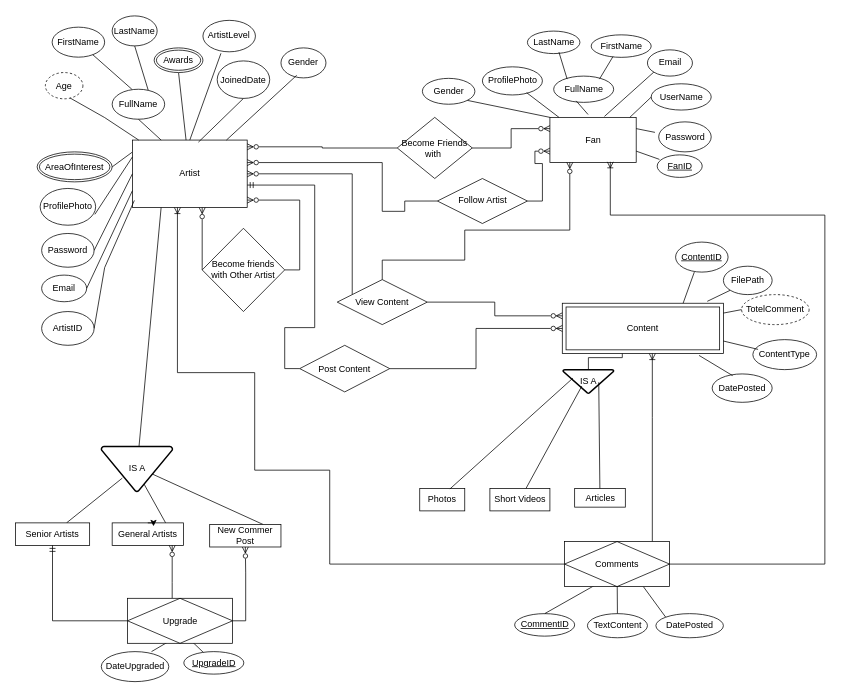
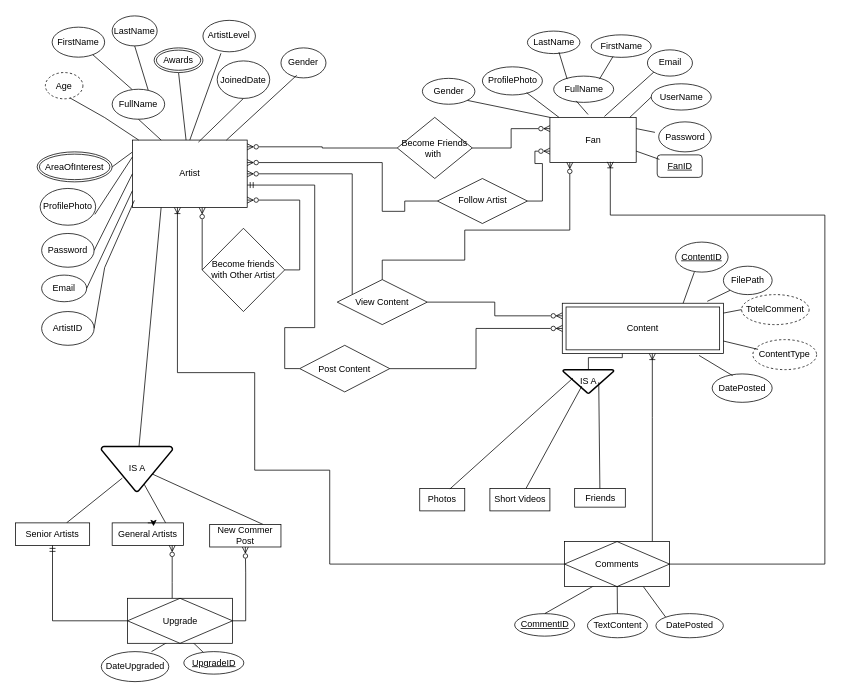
(680, 166) -> (680, 166)
(785, 354) -> (785, 354)
(600, 498) -> (600, 498)
